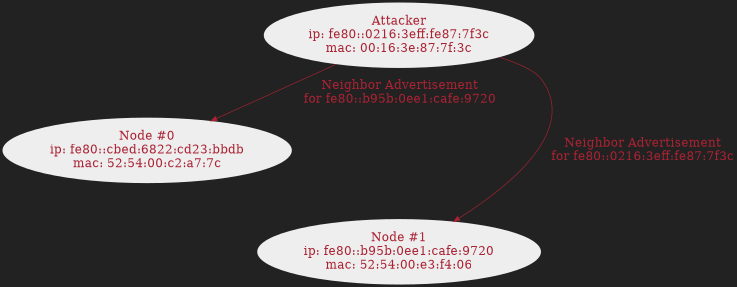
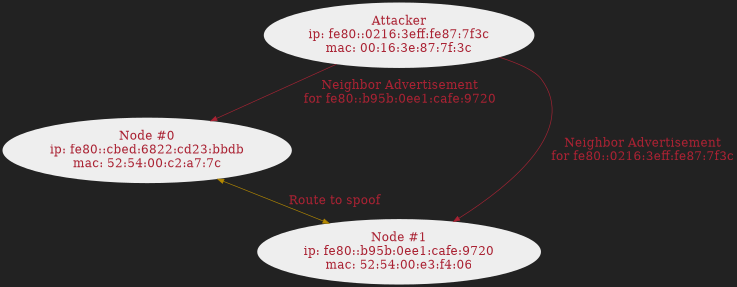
none -> (273, 201)
